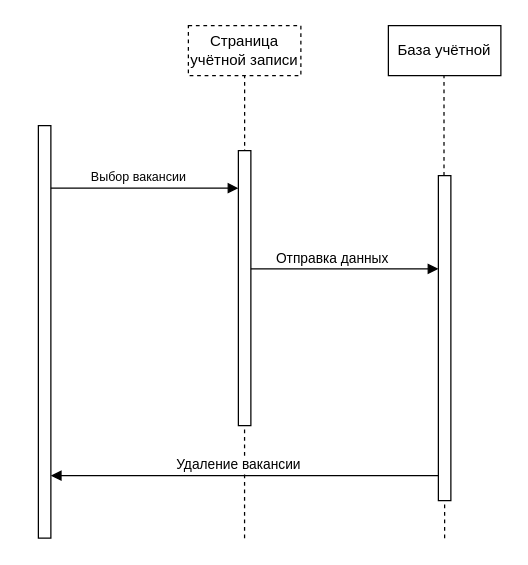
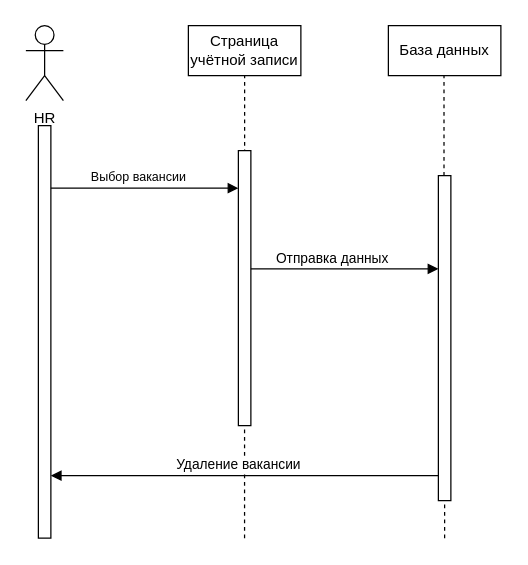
(244, 51) -> (244, 51)
(444, 51) -> (444, 51)
none -> (44, 63)
